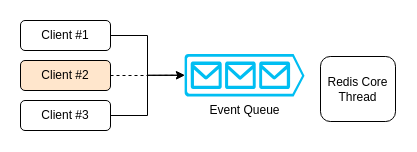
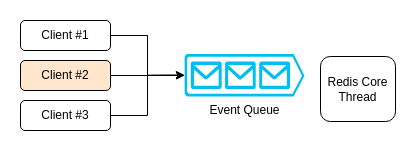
(148, 73) -> (148, 73)
(128, 76) -> (128, 76)
